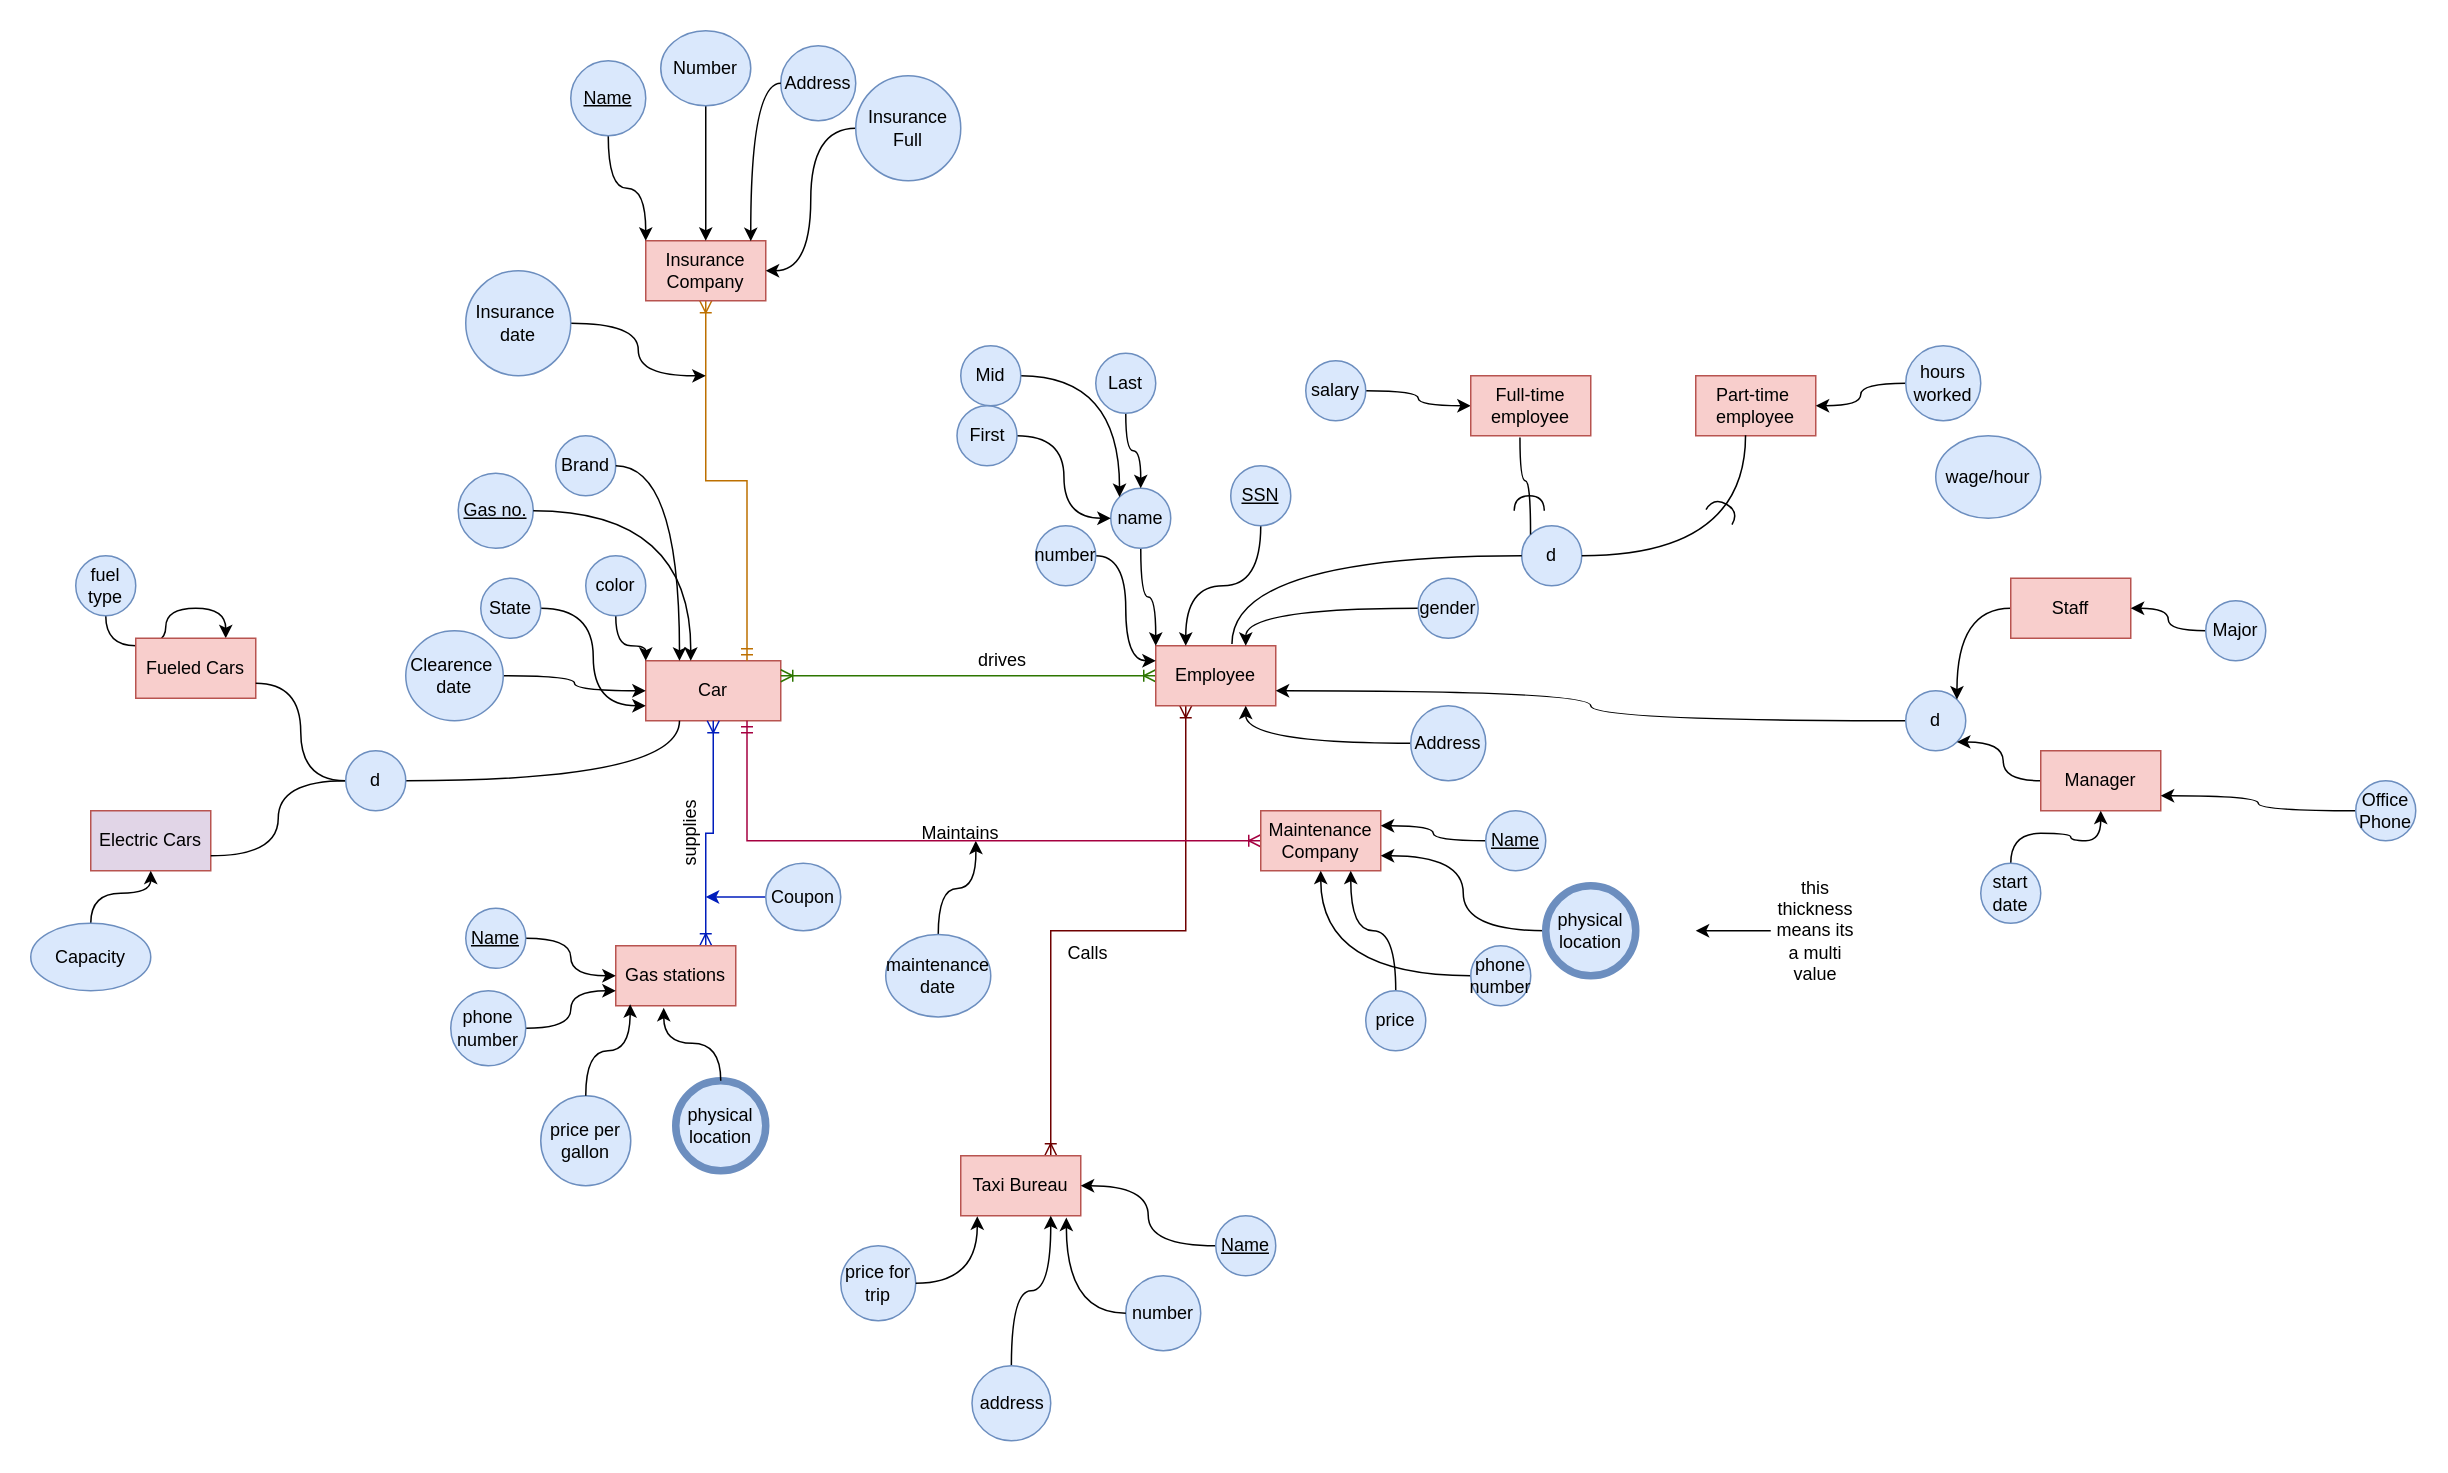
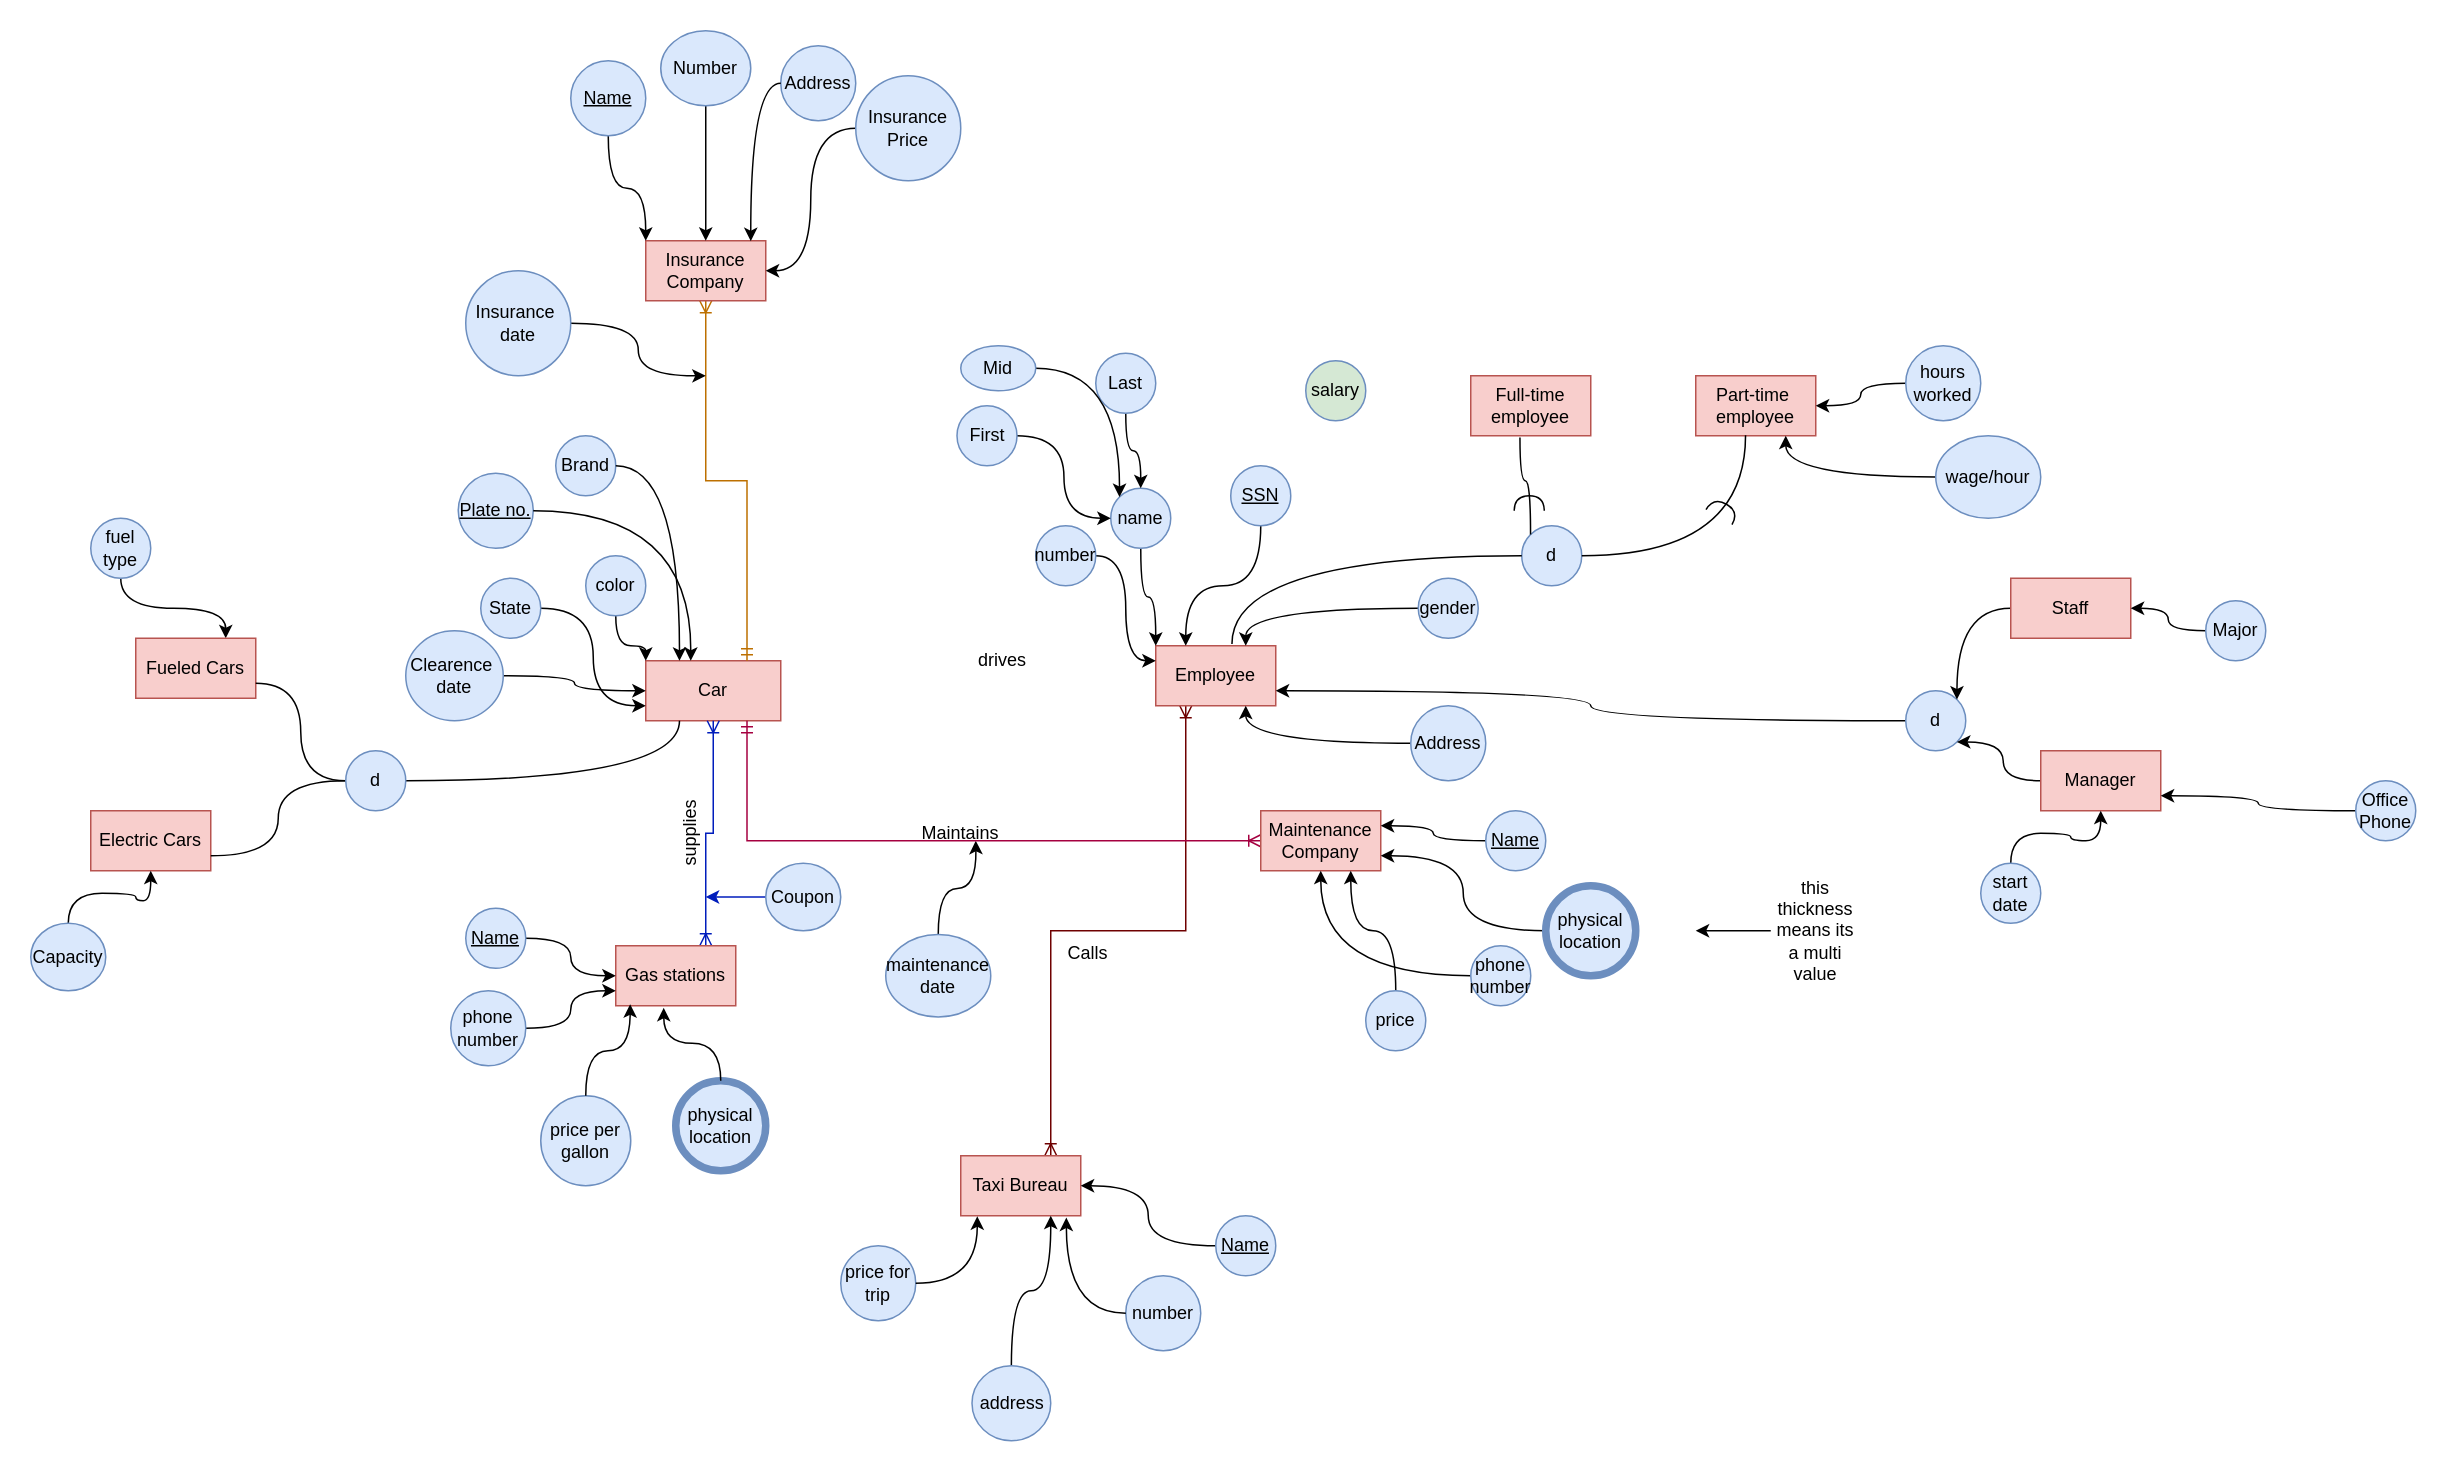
(908, 128) -> (908, 128)
(991, 376) -> (998, 368)
(1336, 391) -> (1336, 391)
(1415, 395) -> none
none -> (1857, 474)
(496, 511) -> (496, 511)
(106, 586) -> (121, 548)
(969, 676) -> none
(151, 841) -> (151, 841)
(91, 957) -> (68, 957)
